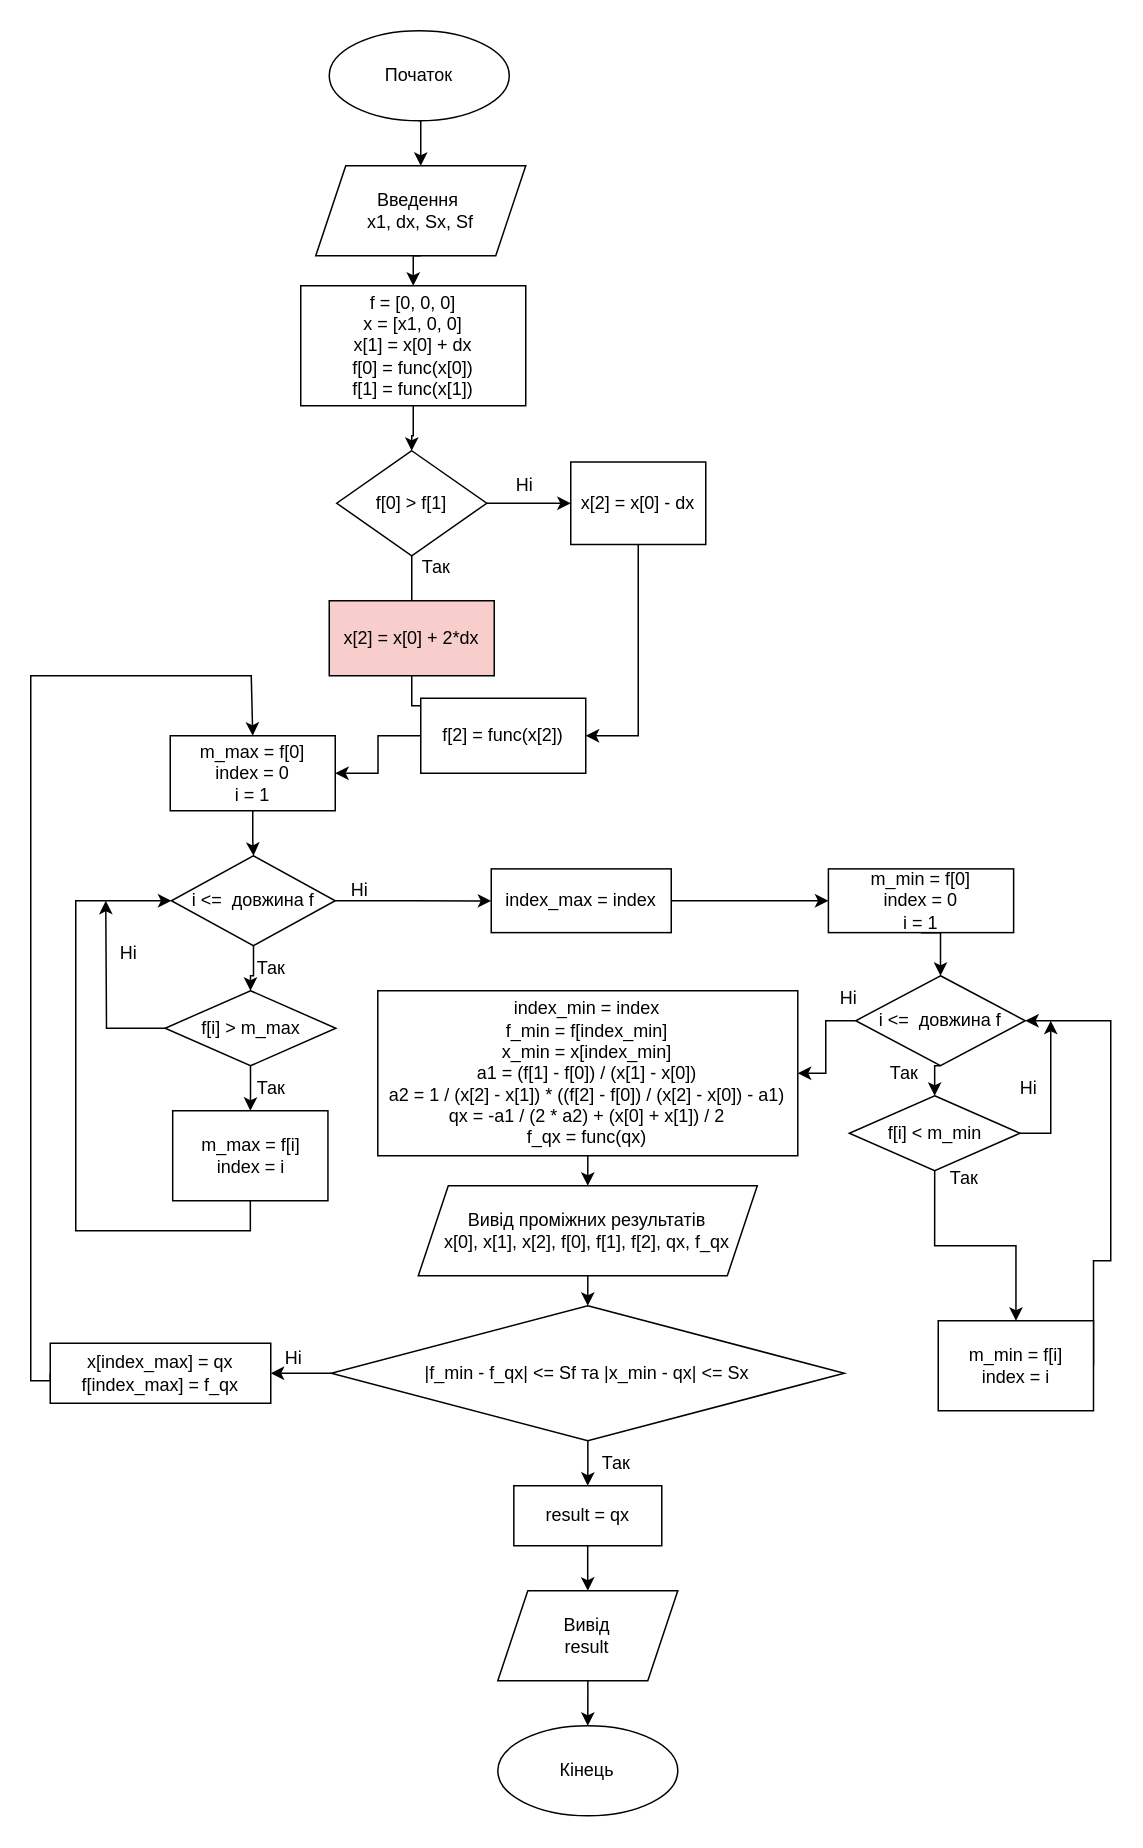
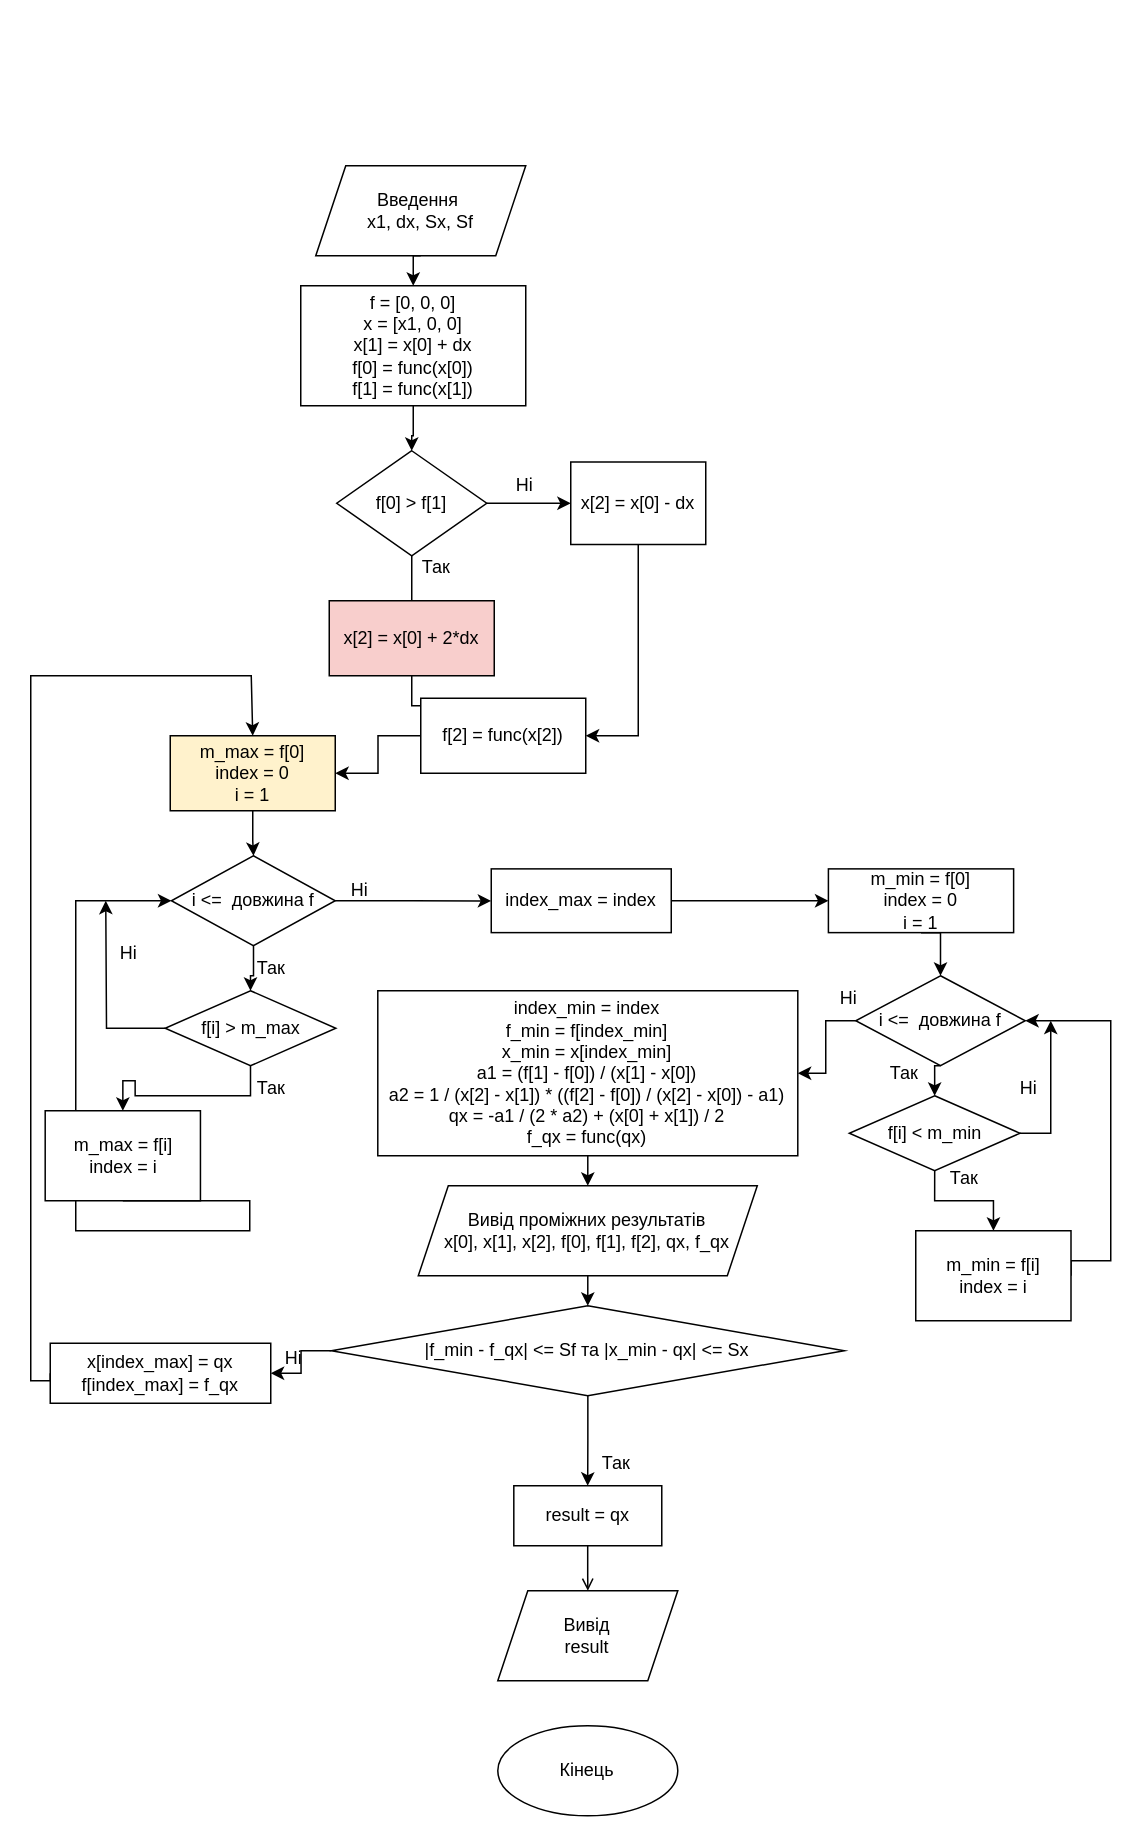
(419, 76) -> none
(421, 138) -> none
(253, 773) -> (253, 773)
(250, 1156) -> (123, 1156)
(1016, 1366) -> (993, 1276)
(588, 1373) -> (588, 1351)
(588, 1579) -> (588, 1581)
(588, 1709) -> none
